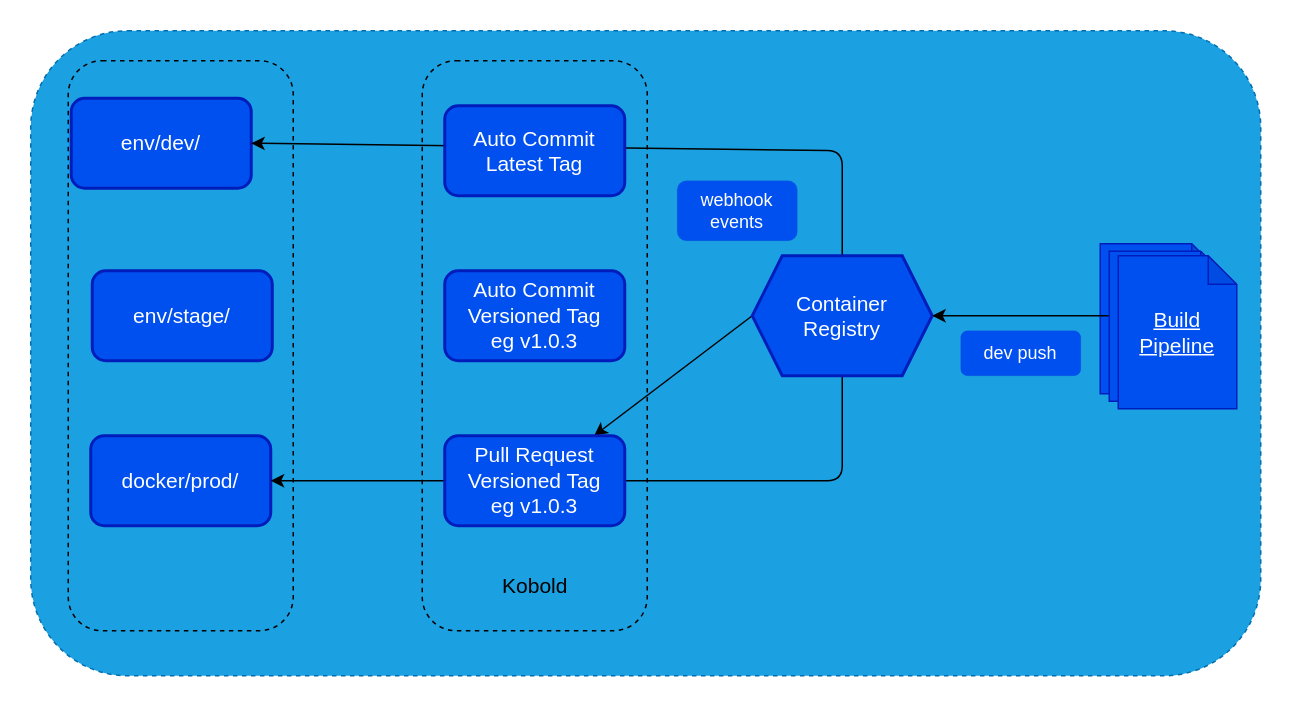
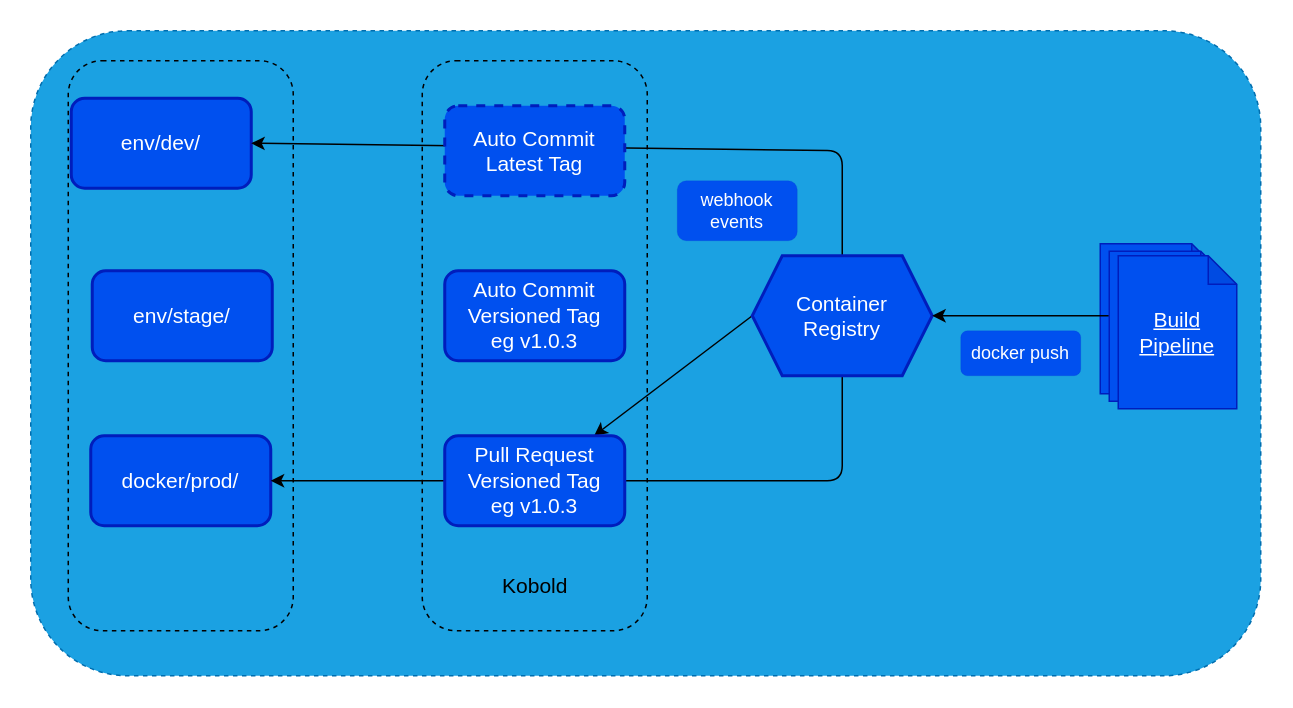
(535, 151) -> (535, 151)
(1021, 353) -> (1021, 353)
